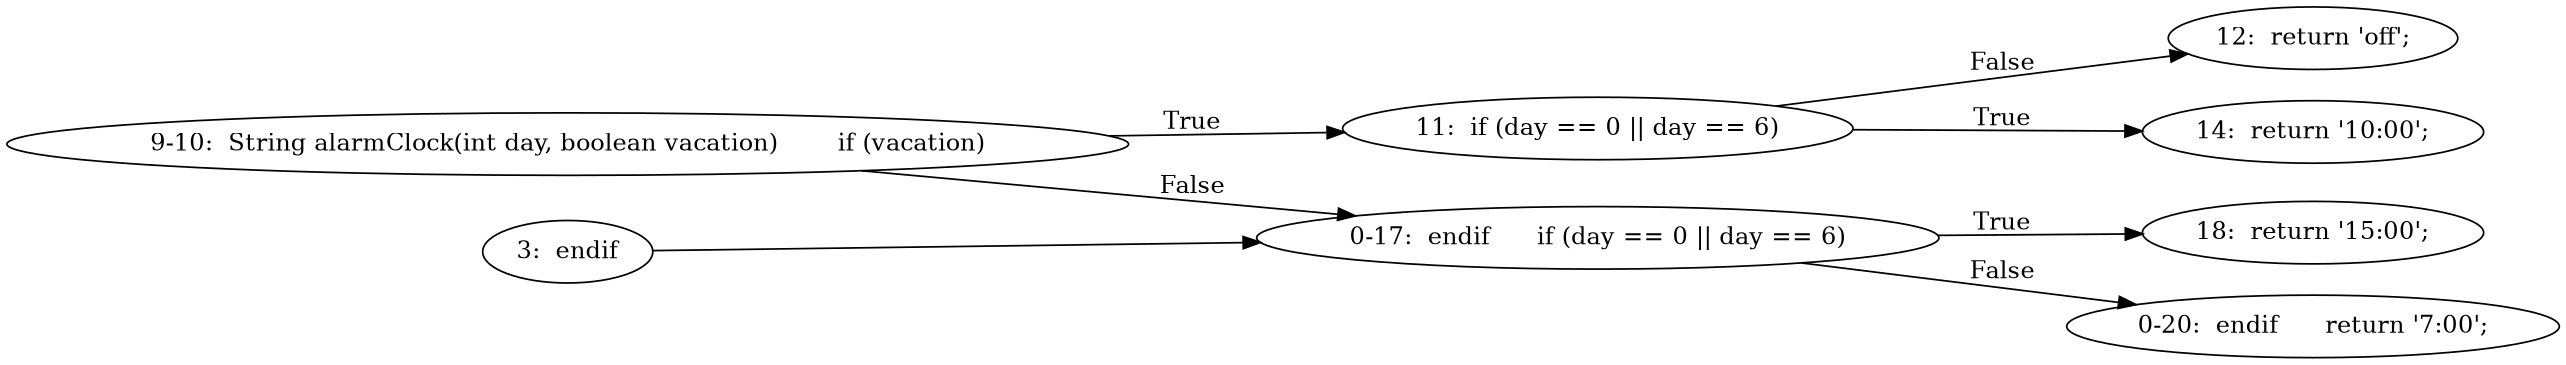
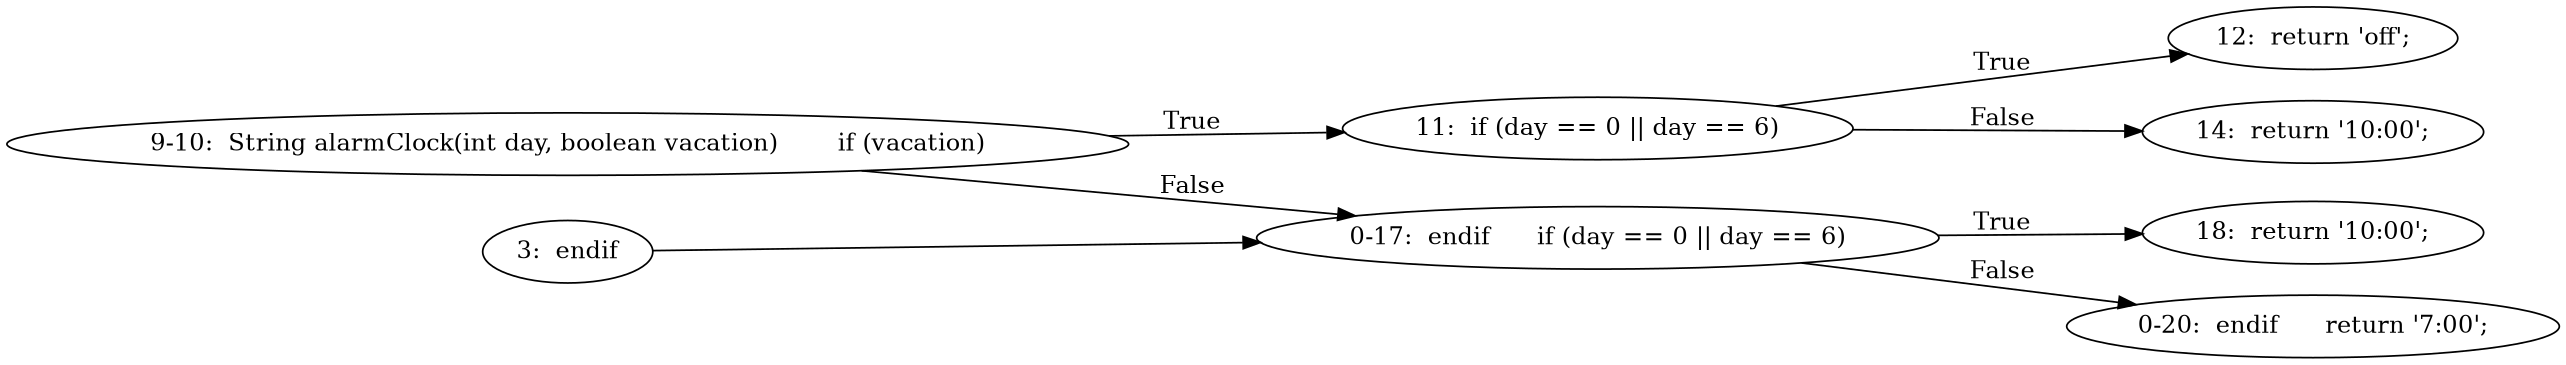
(2003, 63) -> (2003, 63)
(2003, 119) -> (2003, 119)
(2313, 233) -> (2313, 233)
